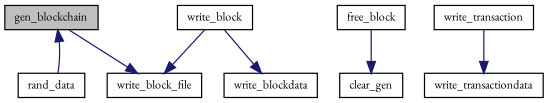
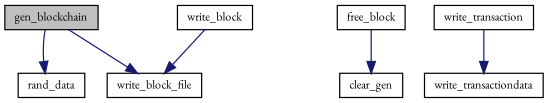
(60, 58) -> (43, 45)
(271, 85) -> none
